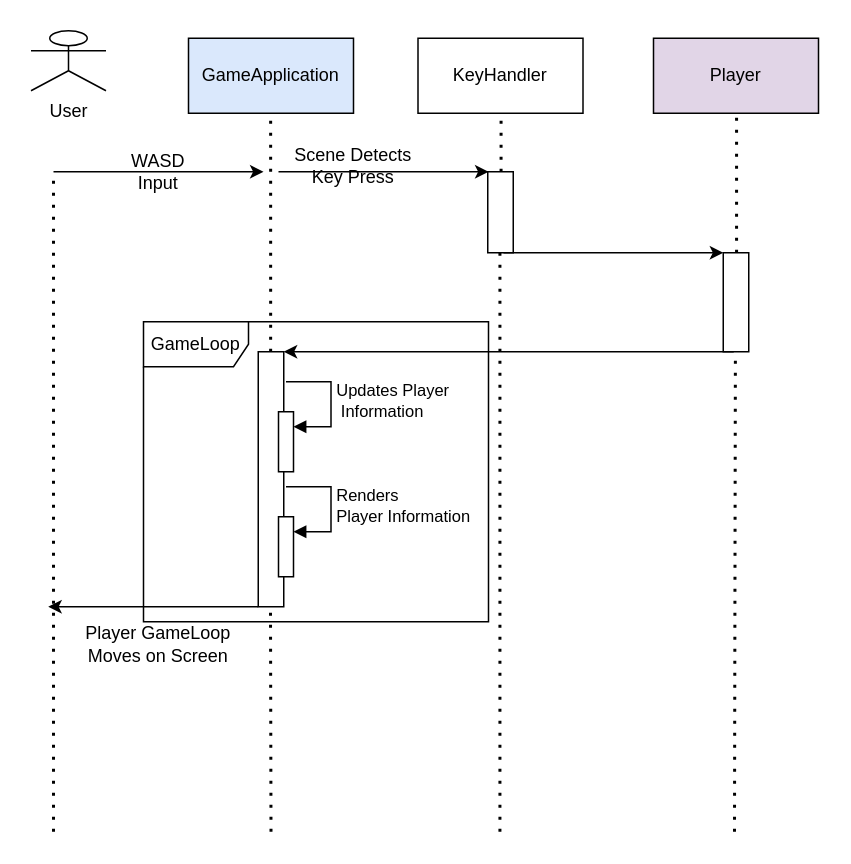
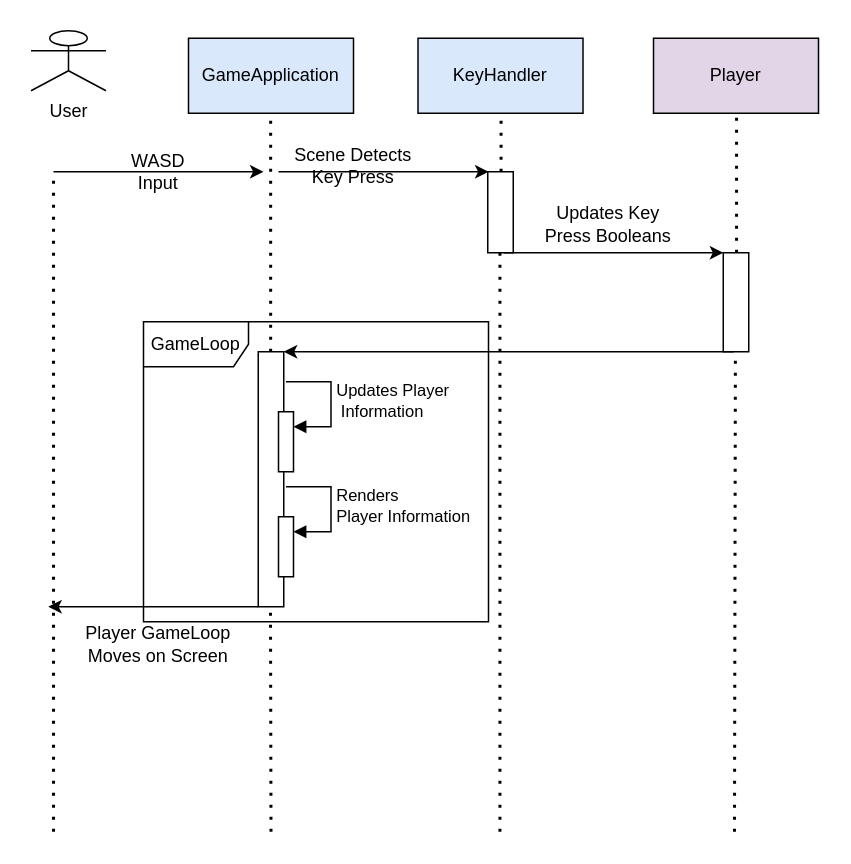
(500, 76) -> (500, 76)
none -> (608, 224)
